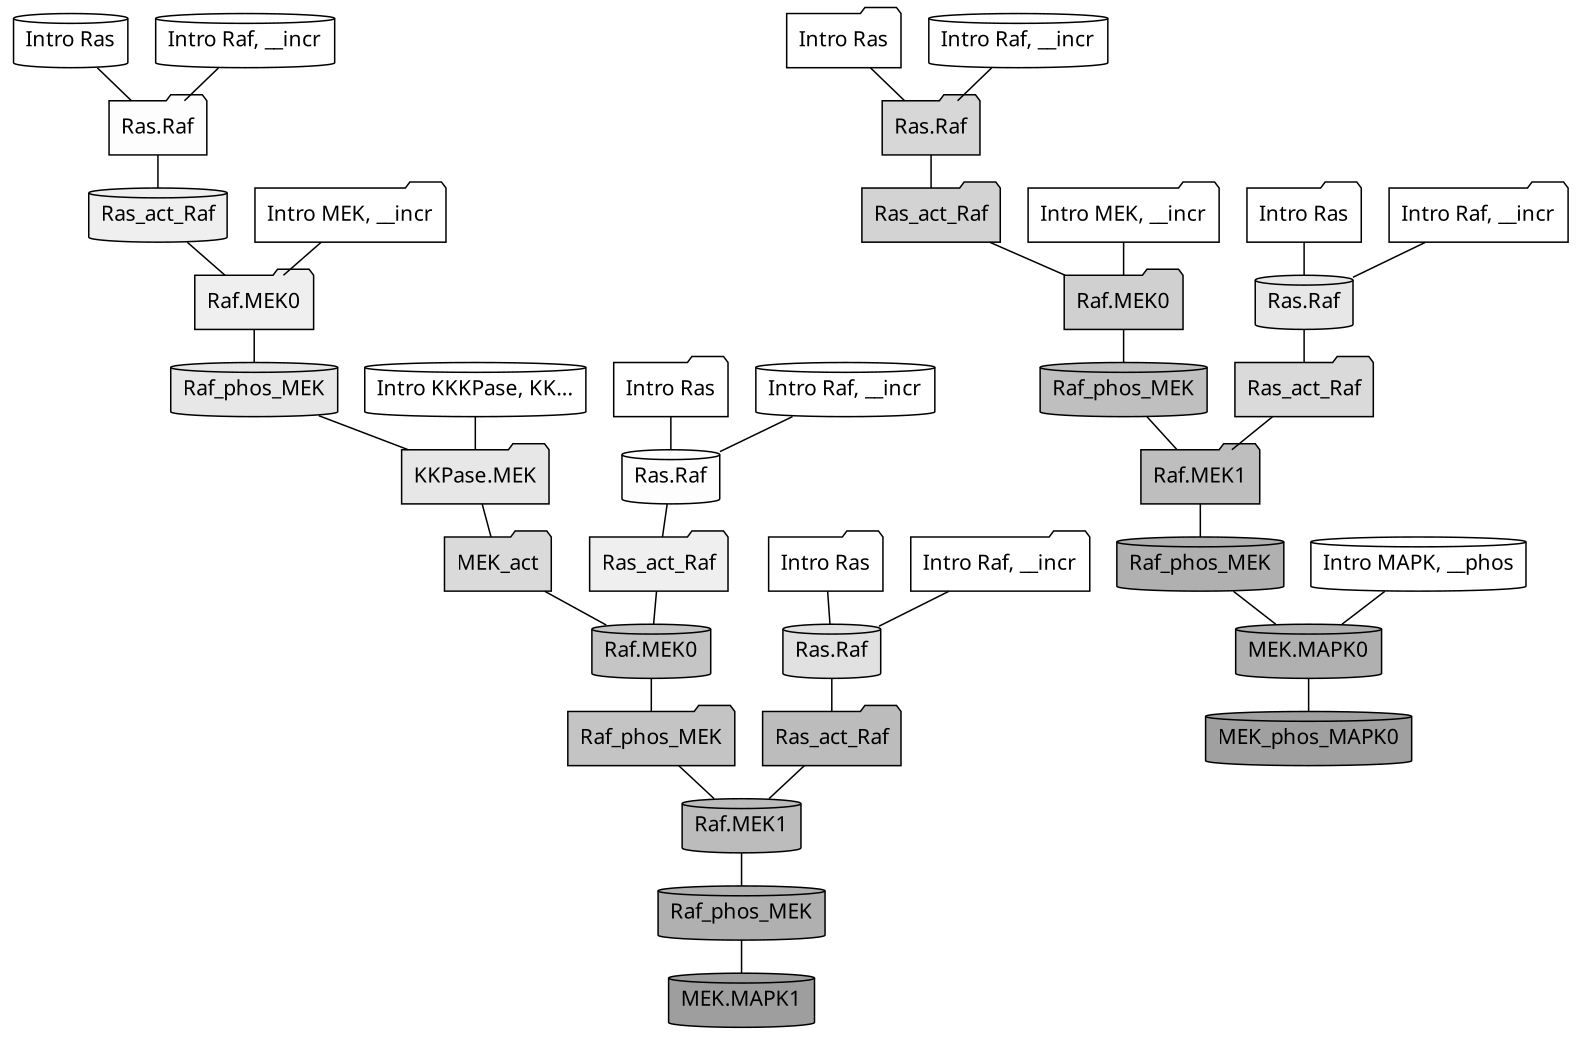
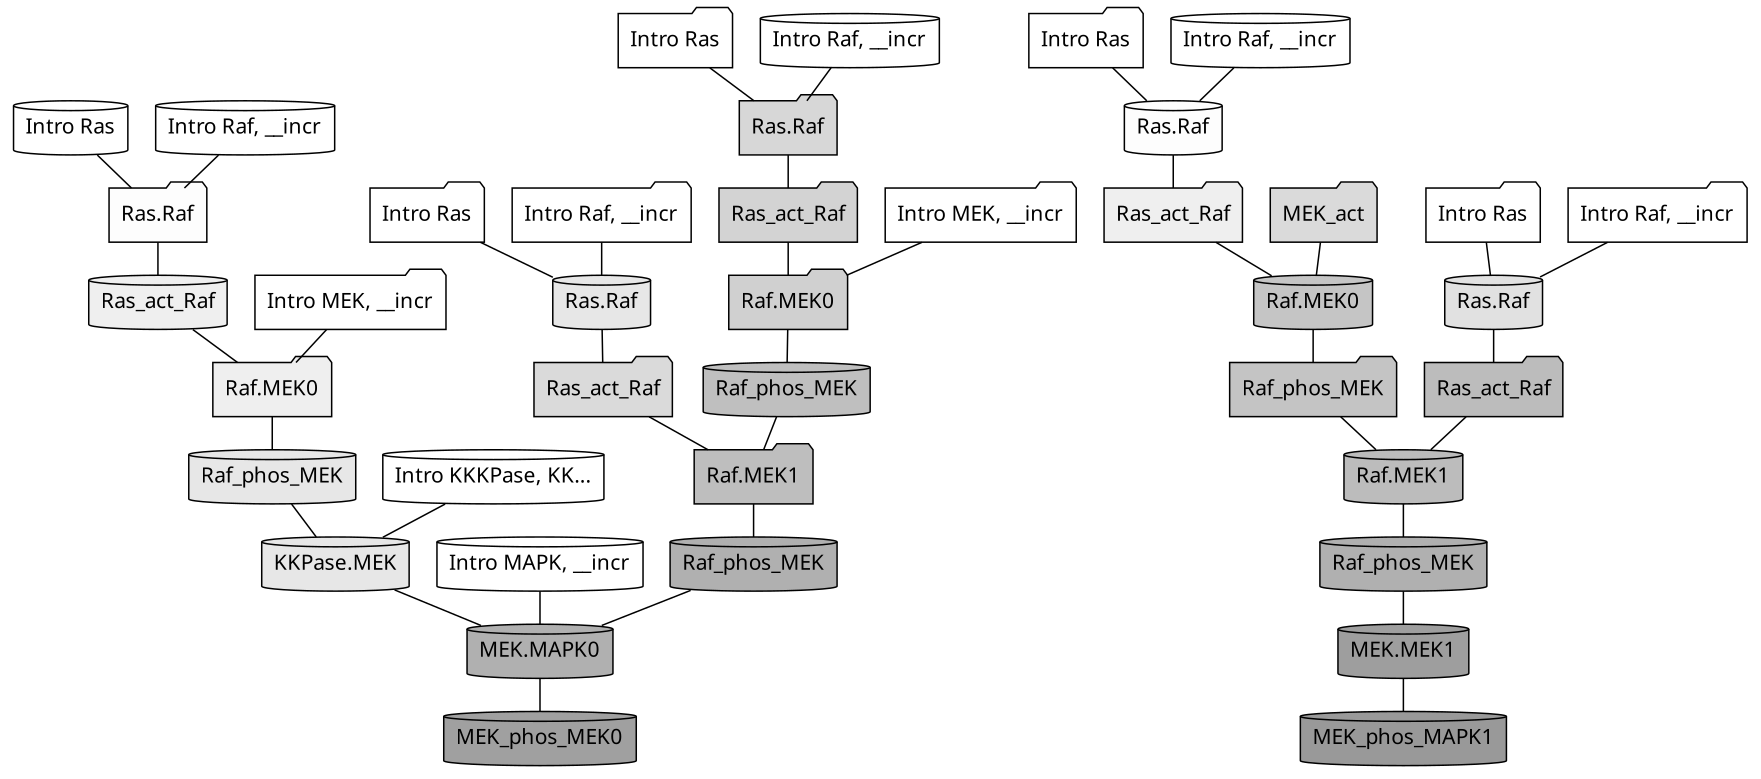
(475, 477) -> (335, 564)
(487, 521) -> (438, 608)
(1418, 564) -> (540, 564)
(1309, 739) -> (540, 739)
none -> (1403, 739)
(742, 1000) -> (1403, 651)
